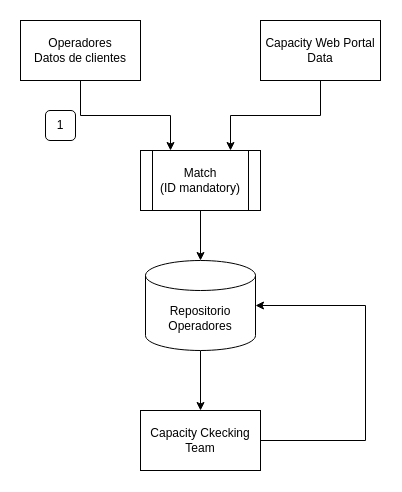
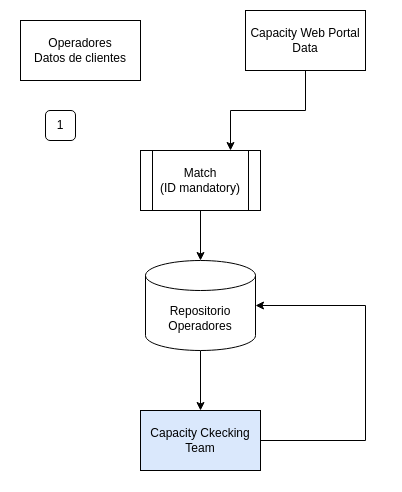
(321, 51) -> (306, 41)
(122, 116) -> none
(201, 441) -> (201, 441)
